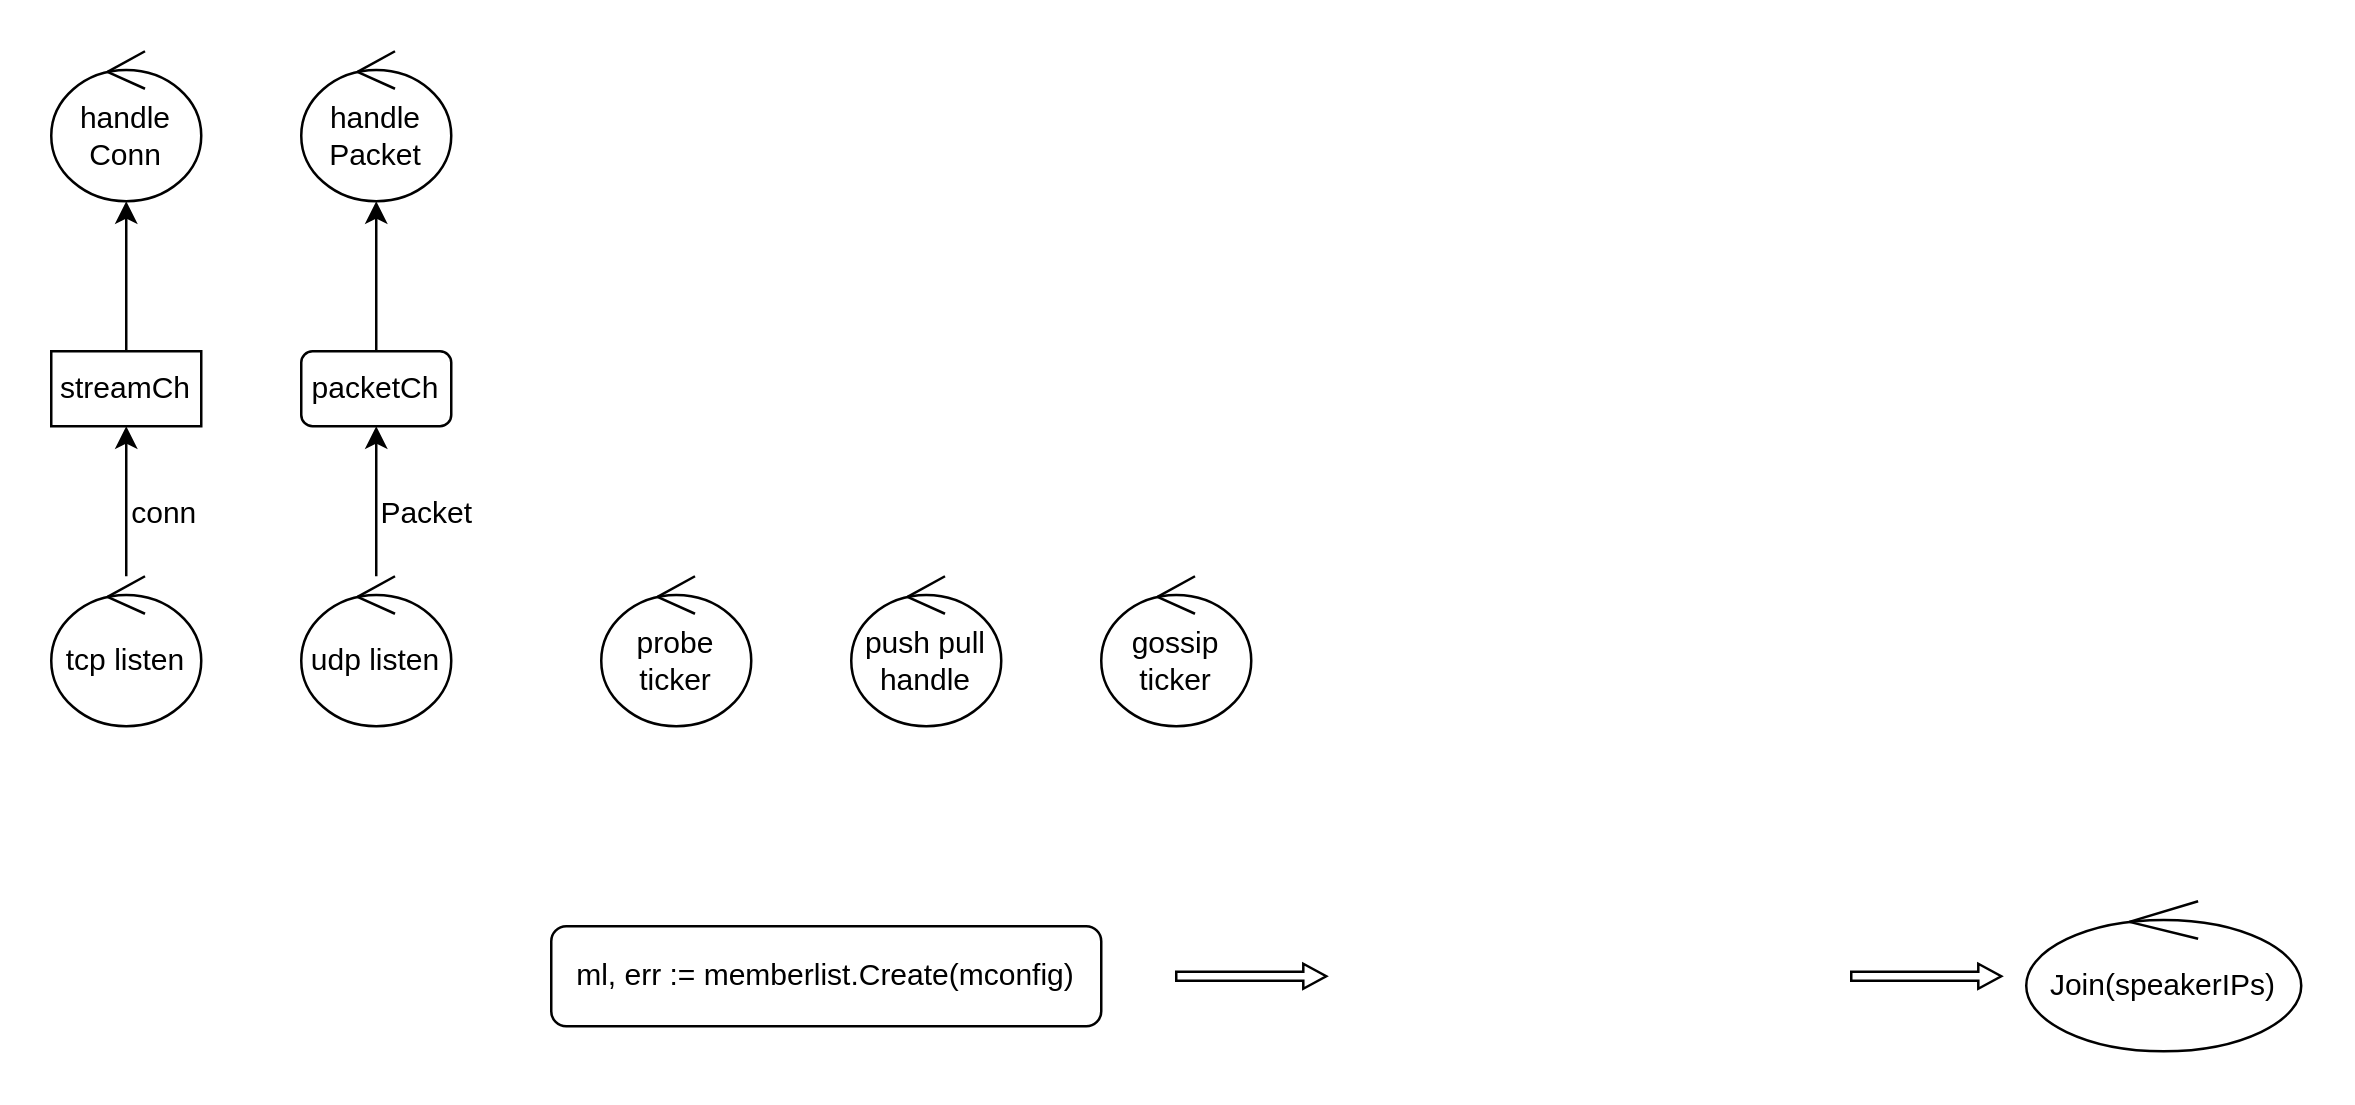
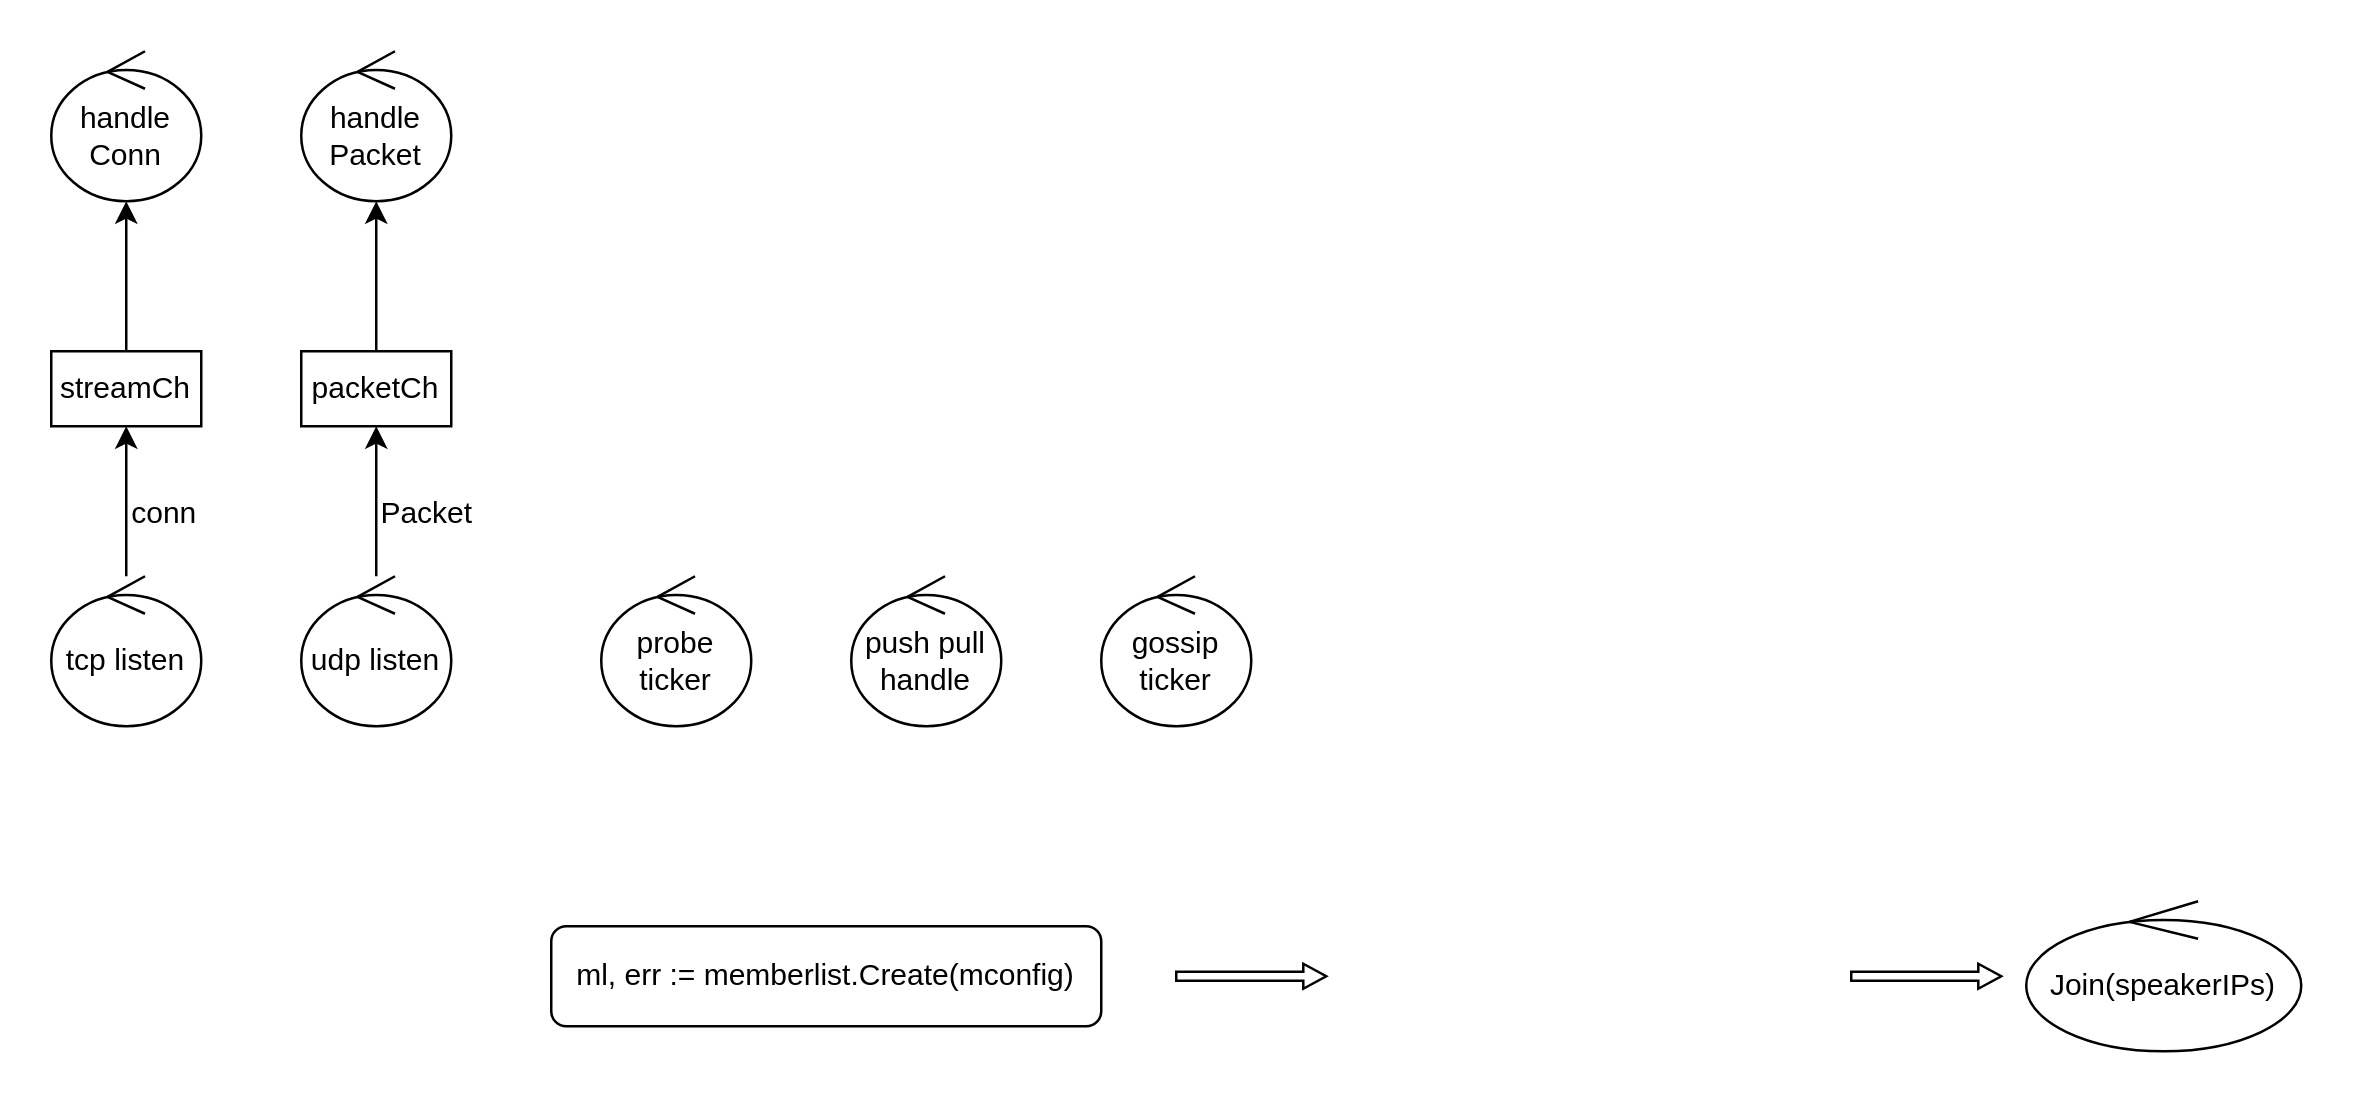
(376, 389) -> (376, 389)
